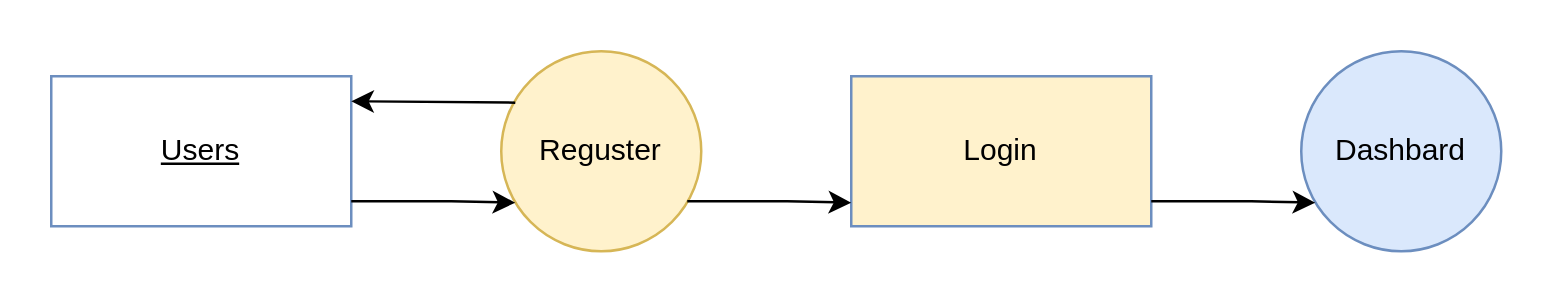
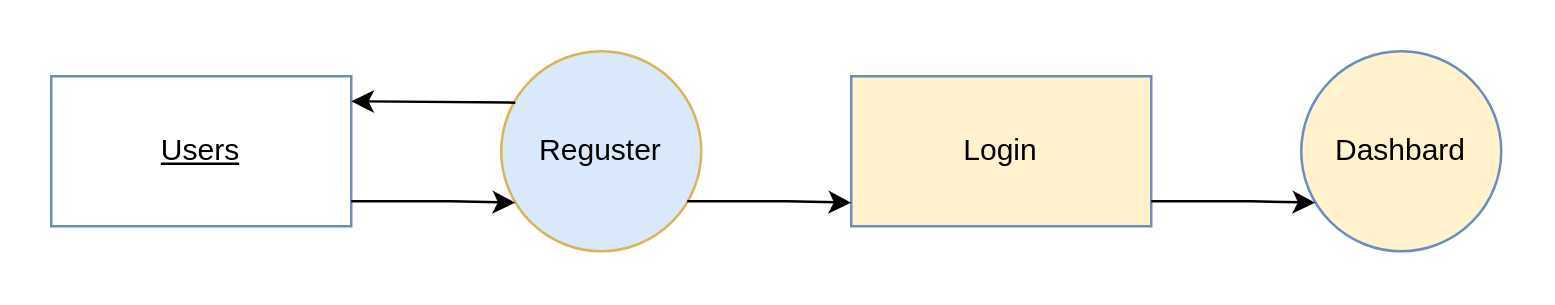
(601, 151) -> (601, 151)
(1401, 151) -> (1401, 151)
